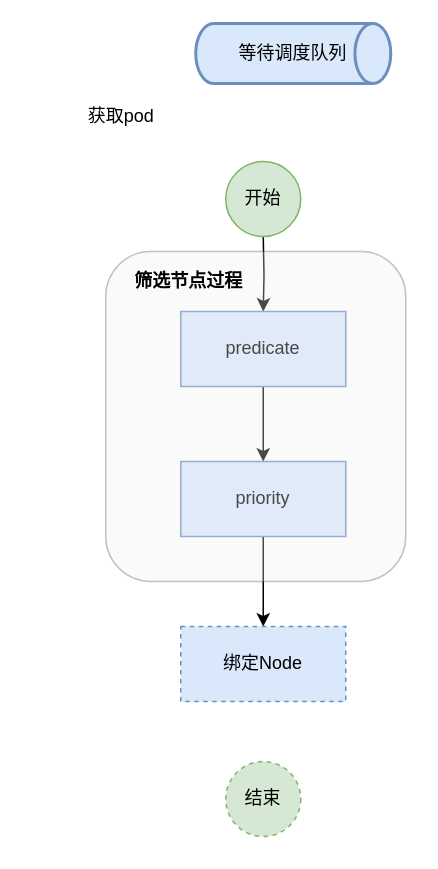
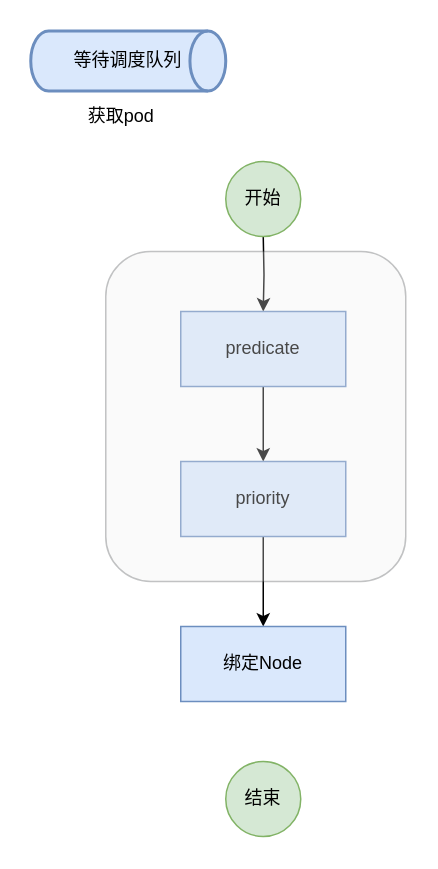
(293, 53) -> (128, 61)
(188, 281) -> none
(263, 664) -> (263, 664)
(263, 799) -> (263, 799)
